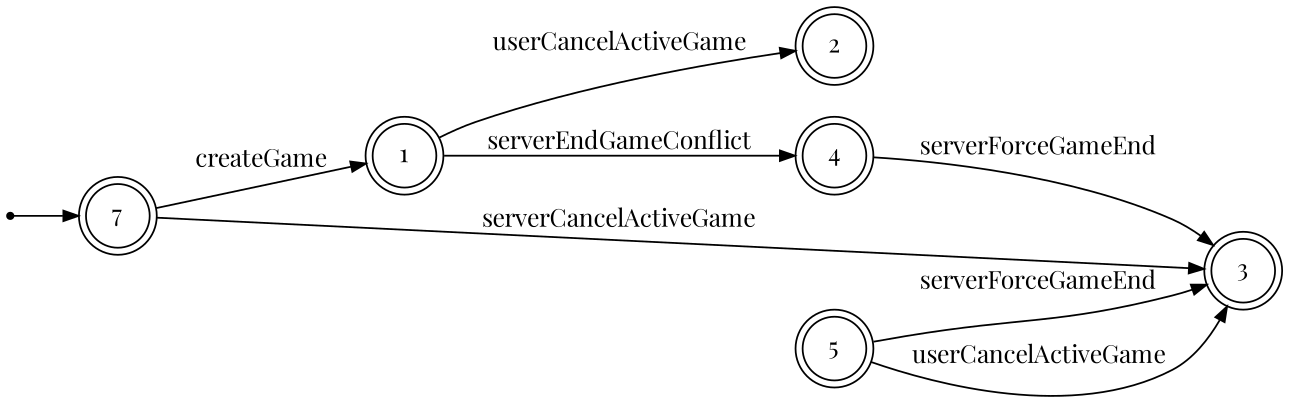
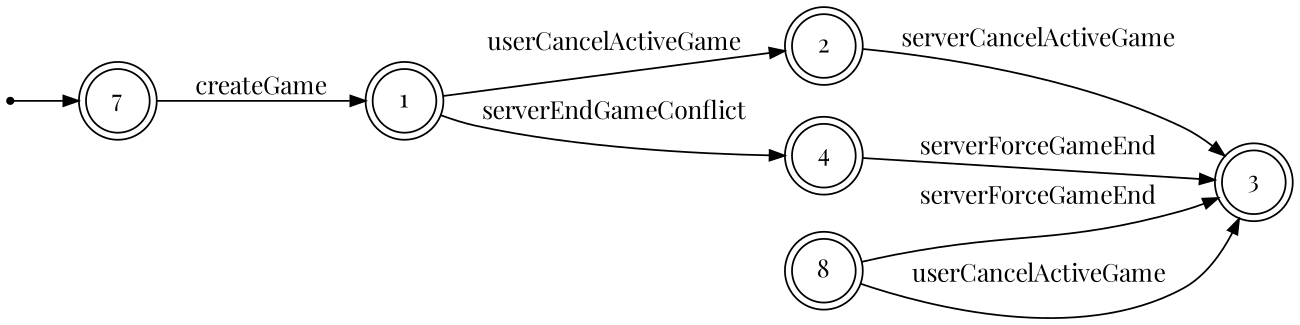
(673, 243) -> (1043, 79)
(834, 349) -> (824, 271)
